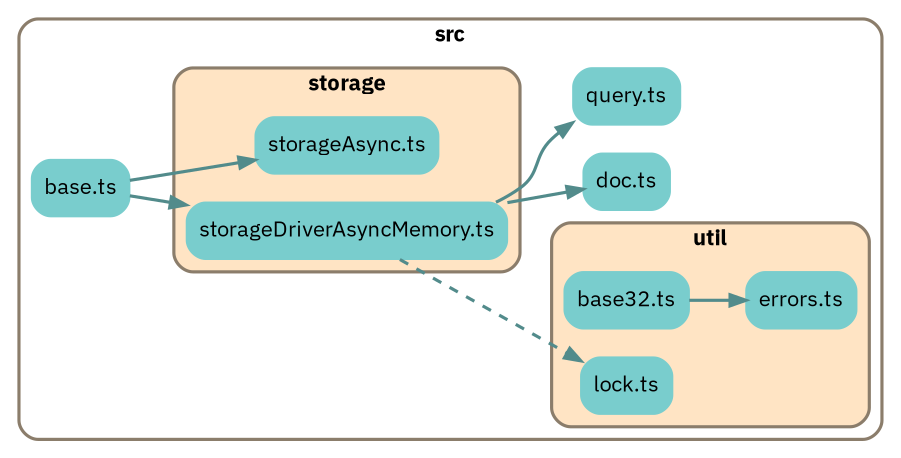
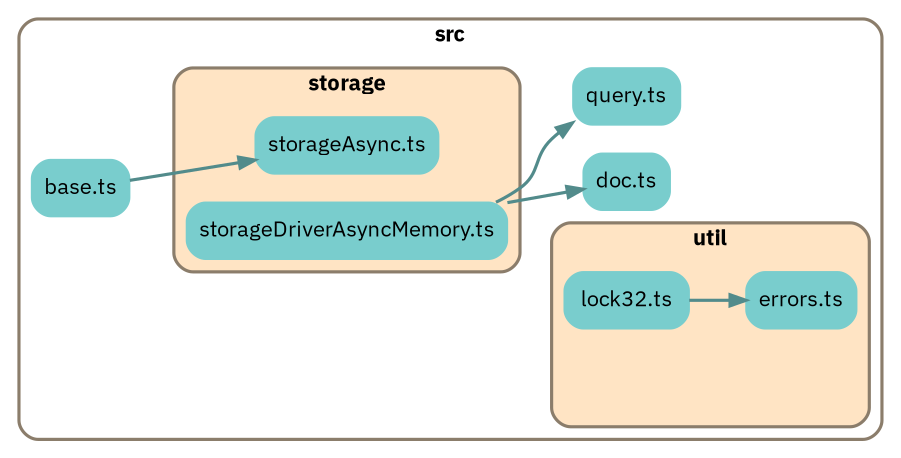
(150, 199) -> none
(627, 300) -> (627, 300)
(627, 386) -> none
